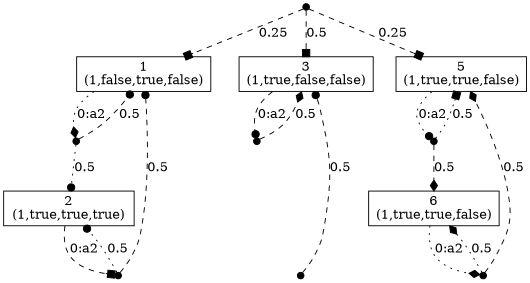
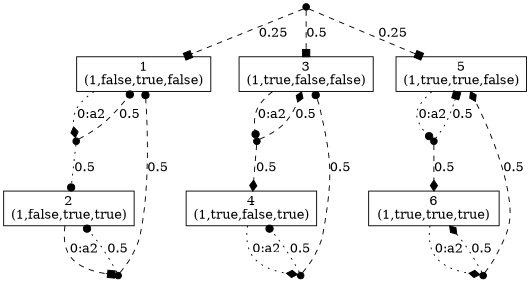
(69, 208) -> (69, 208)
none -> (251, 208)
(434, 208) -> (434, 208)
